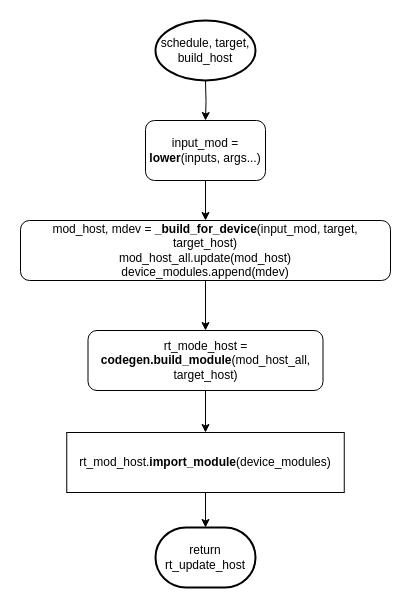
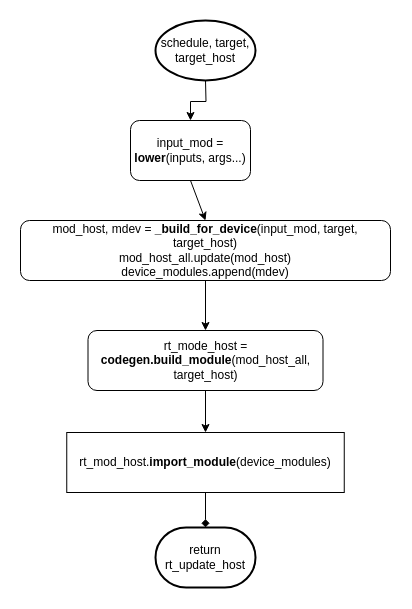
(206, 51) -> (206, 51)
(206, 151) -> (191, 151)
(206, 519) -> (206, 518)
